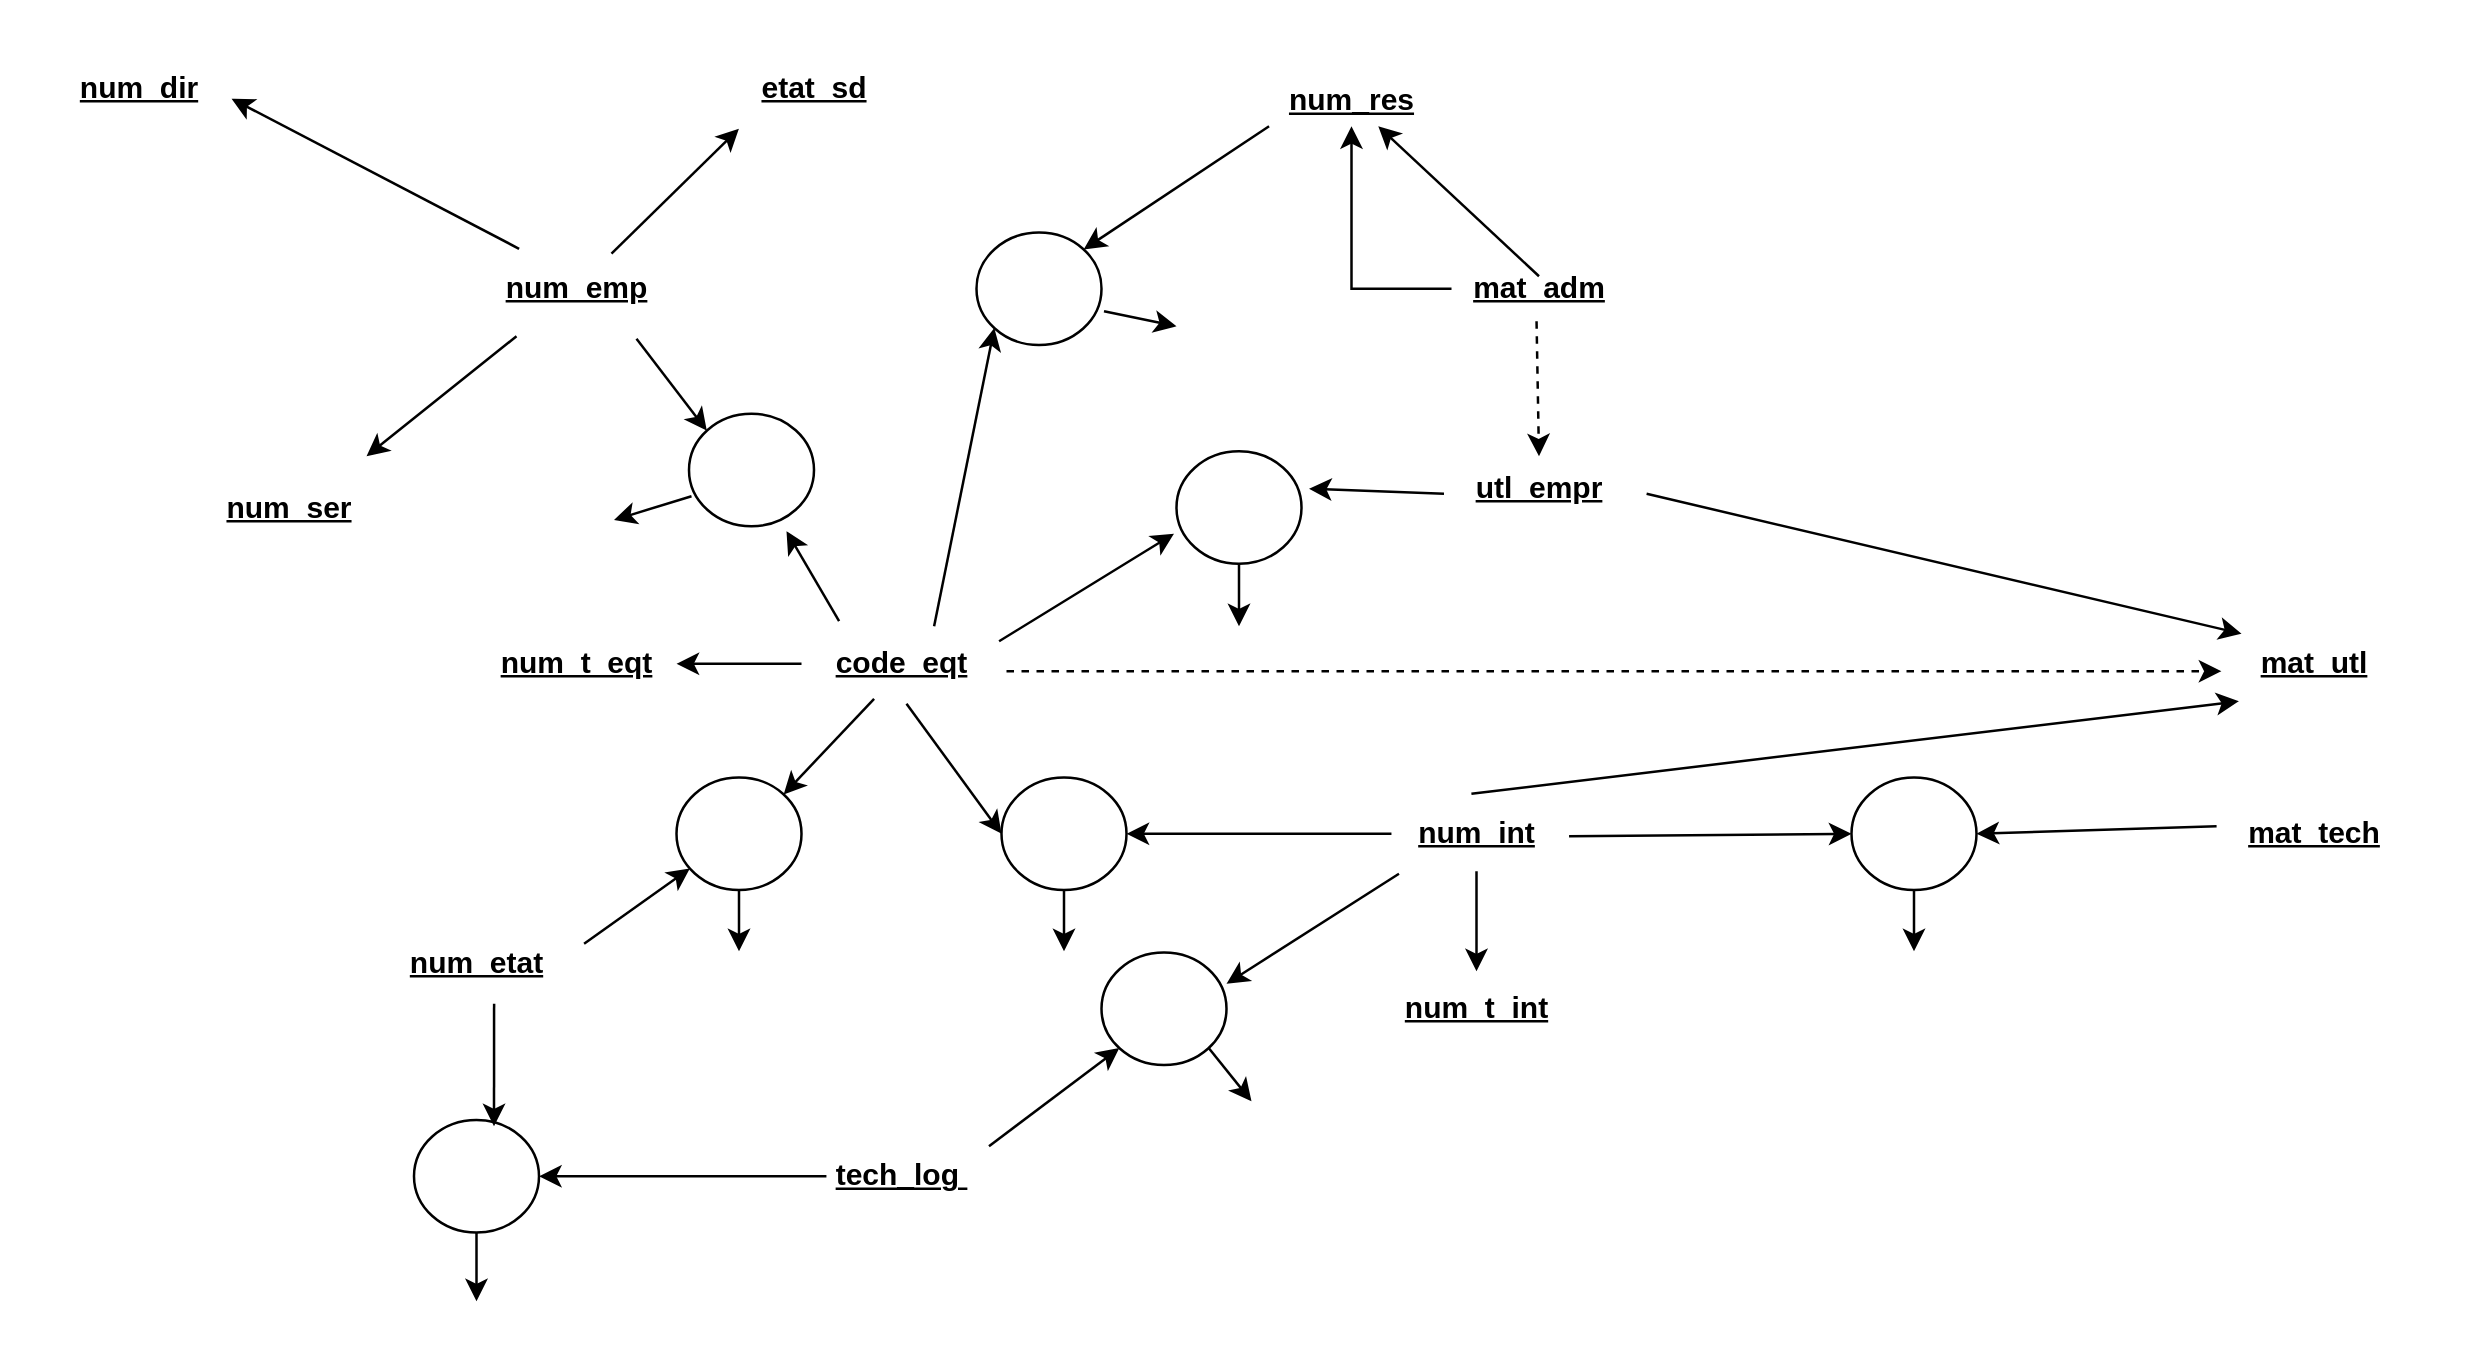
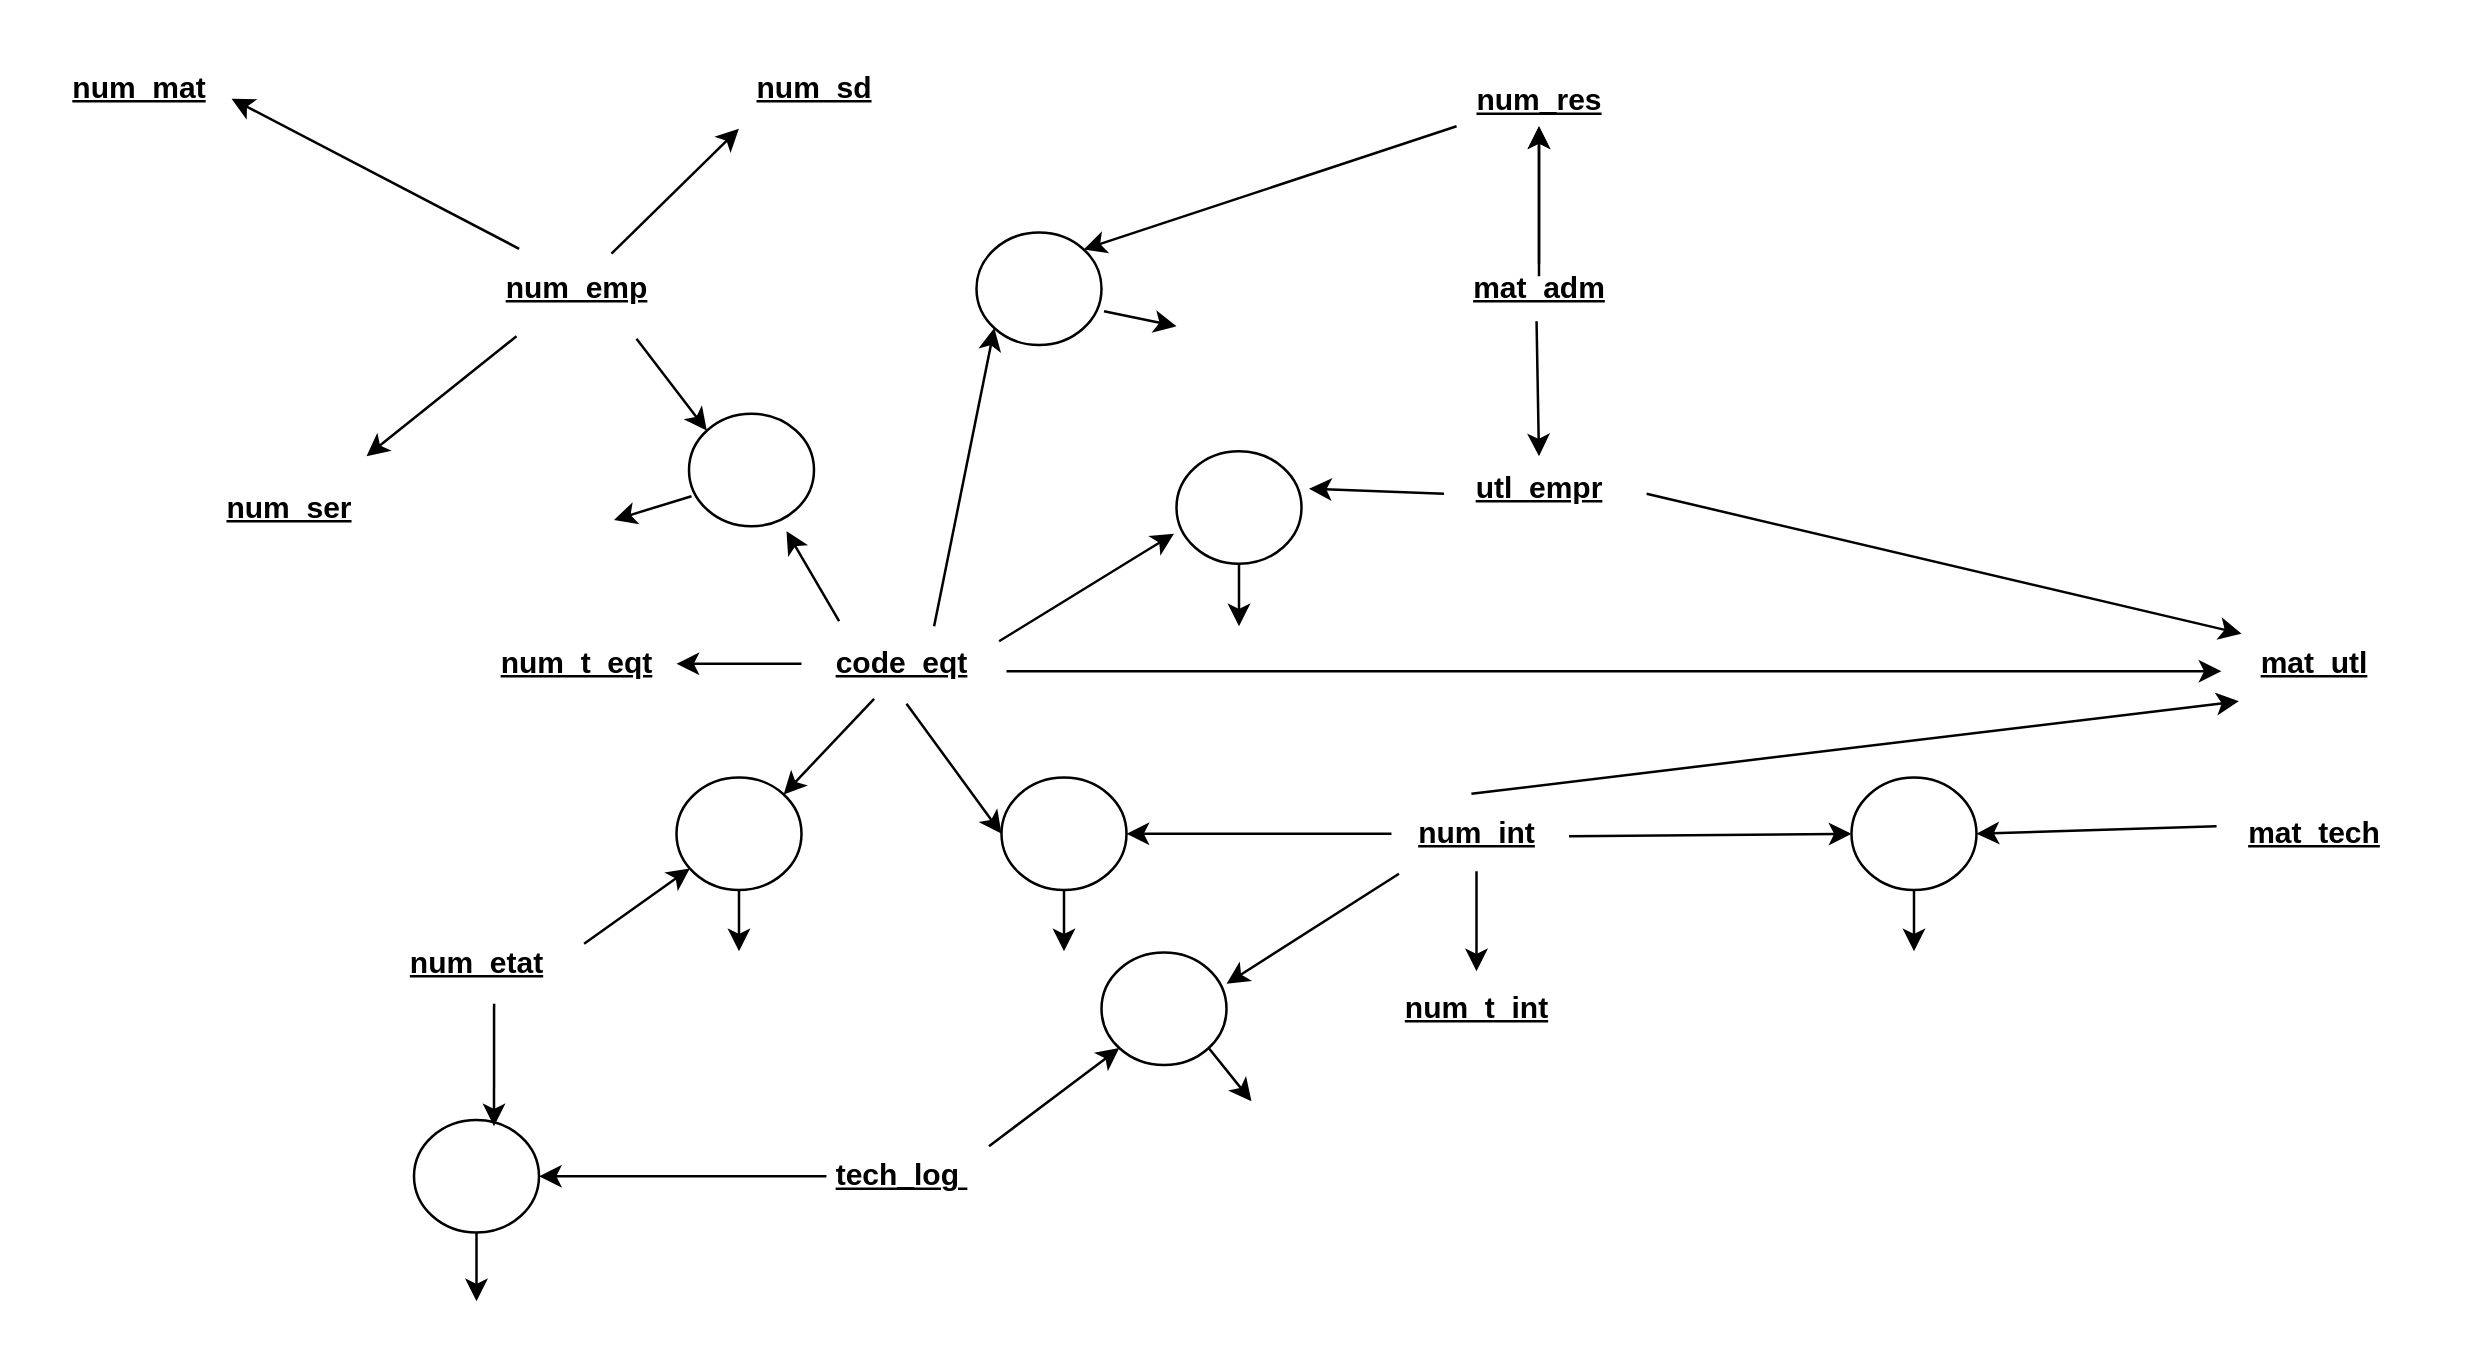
(140, 89) -> (140, 89)
(815, 89) -> (815, 89)
(1351, 101) -> (1539, 101)
(1537, 382) -> (1537, 382)
(1607, 671) -> (1607, 671)
